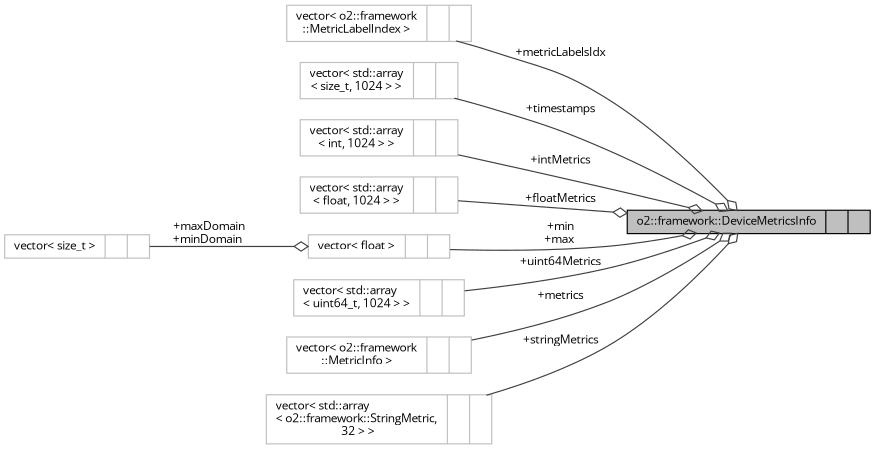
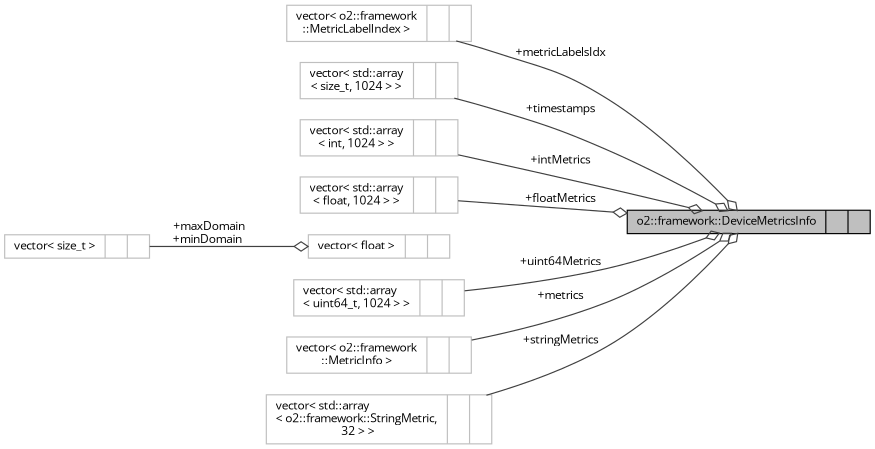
(567, 249) -> none
